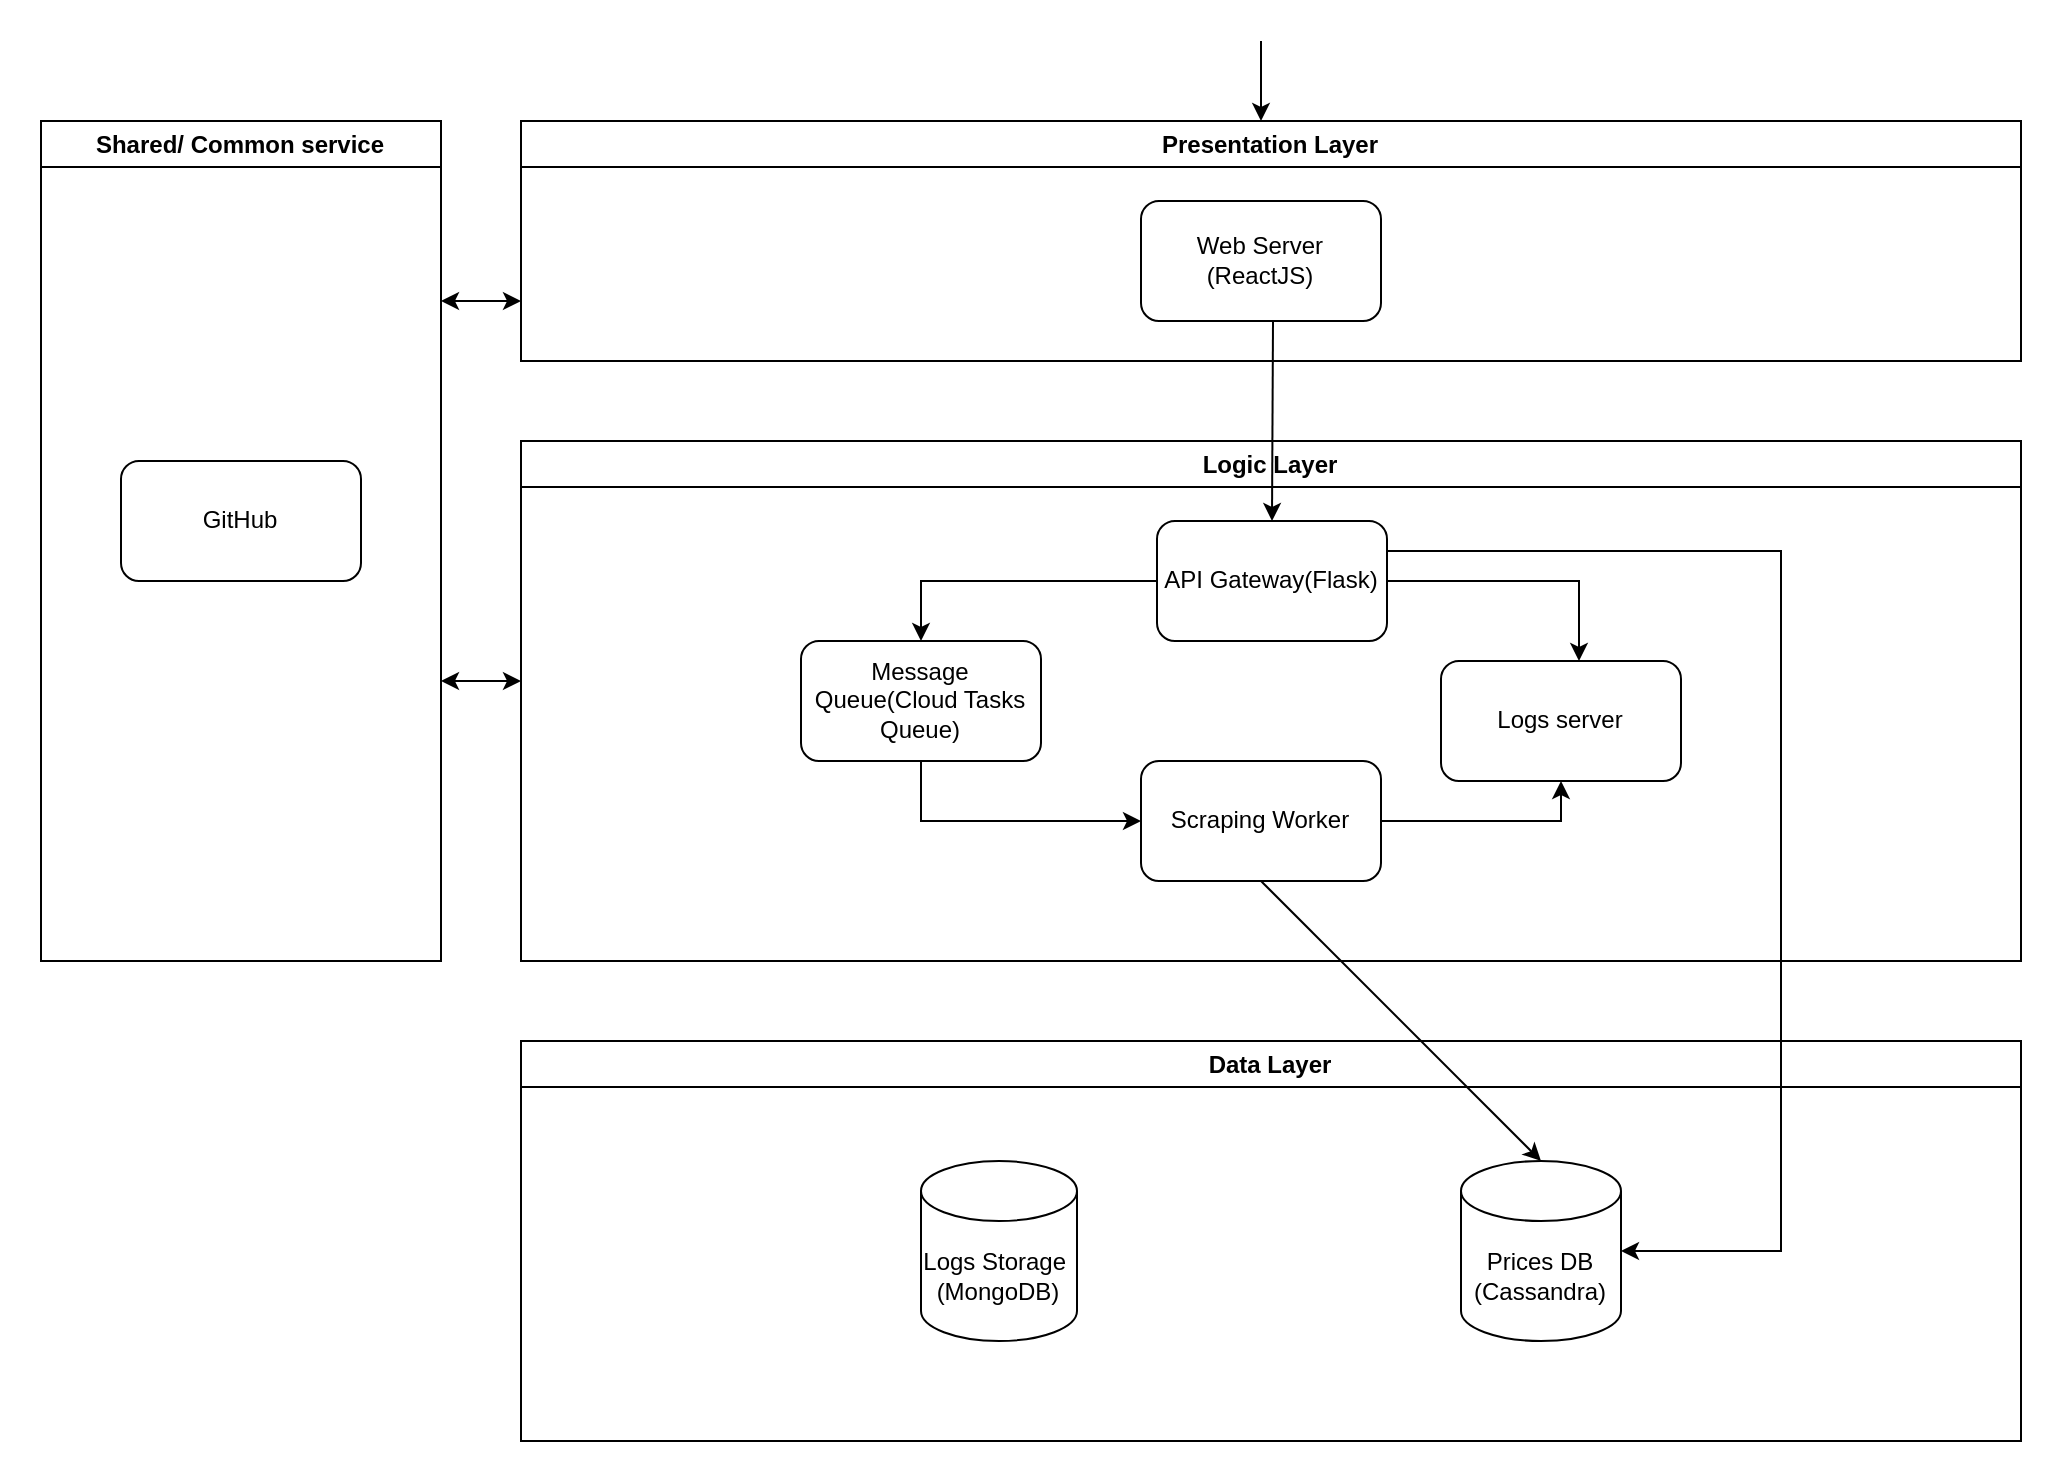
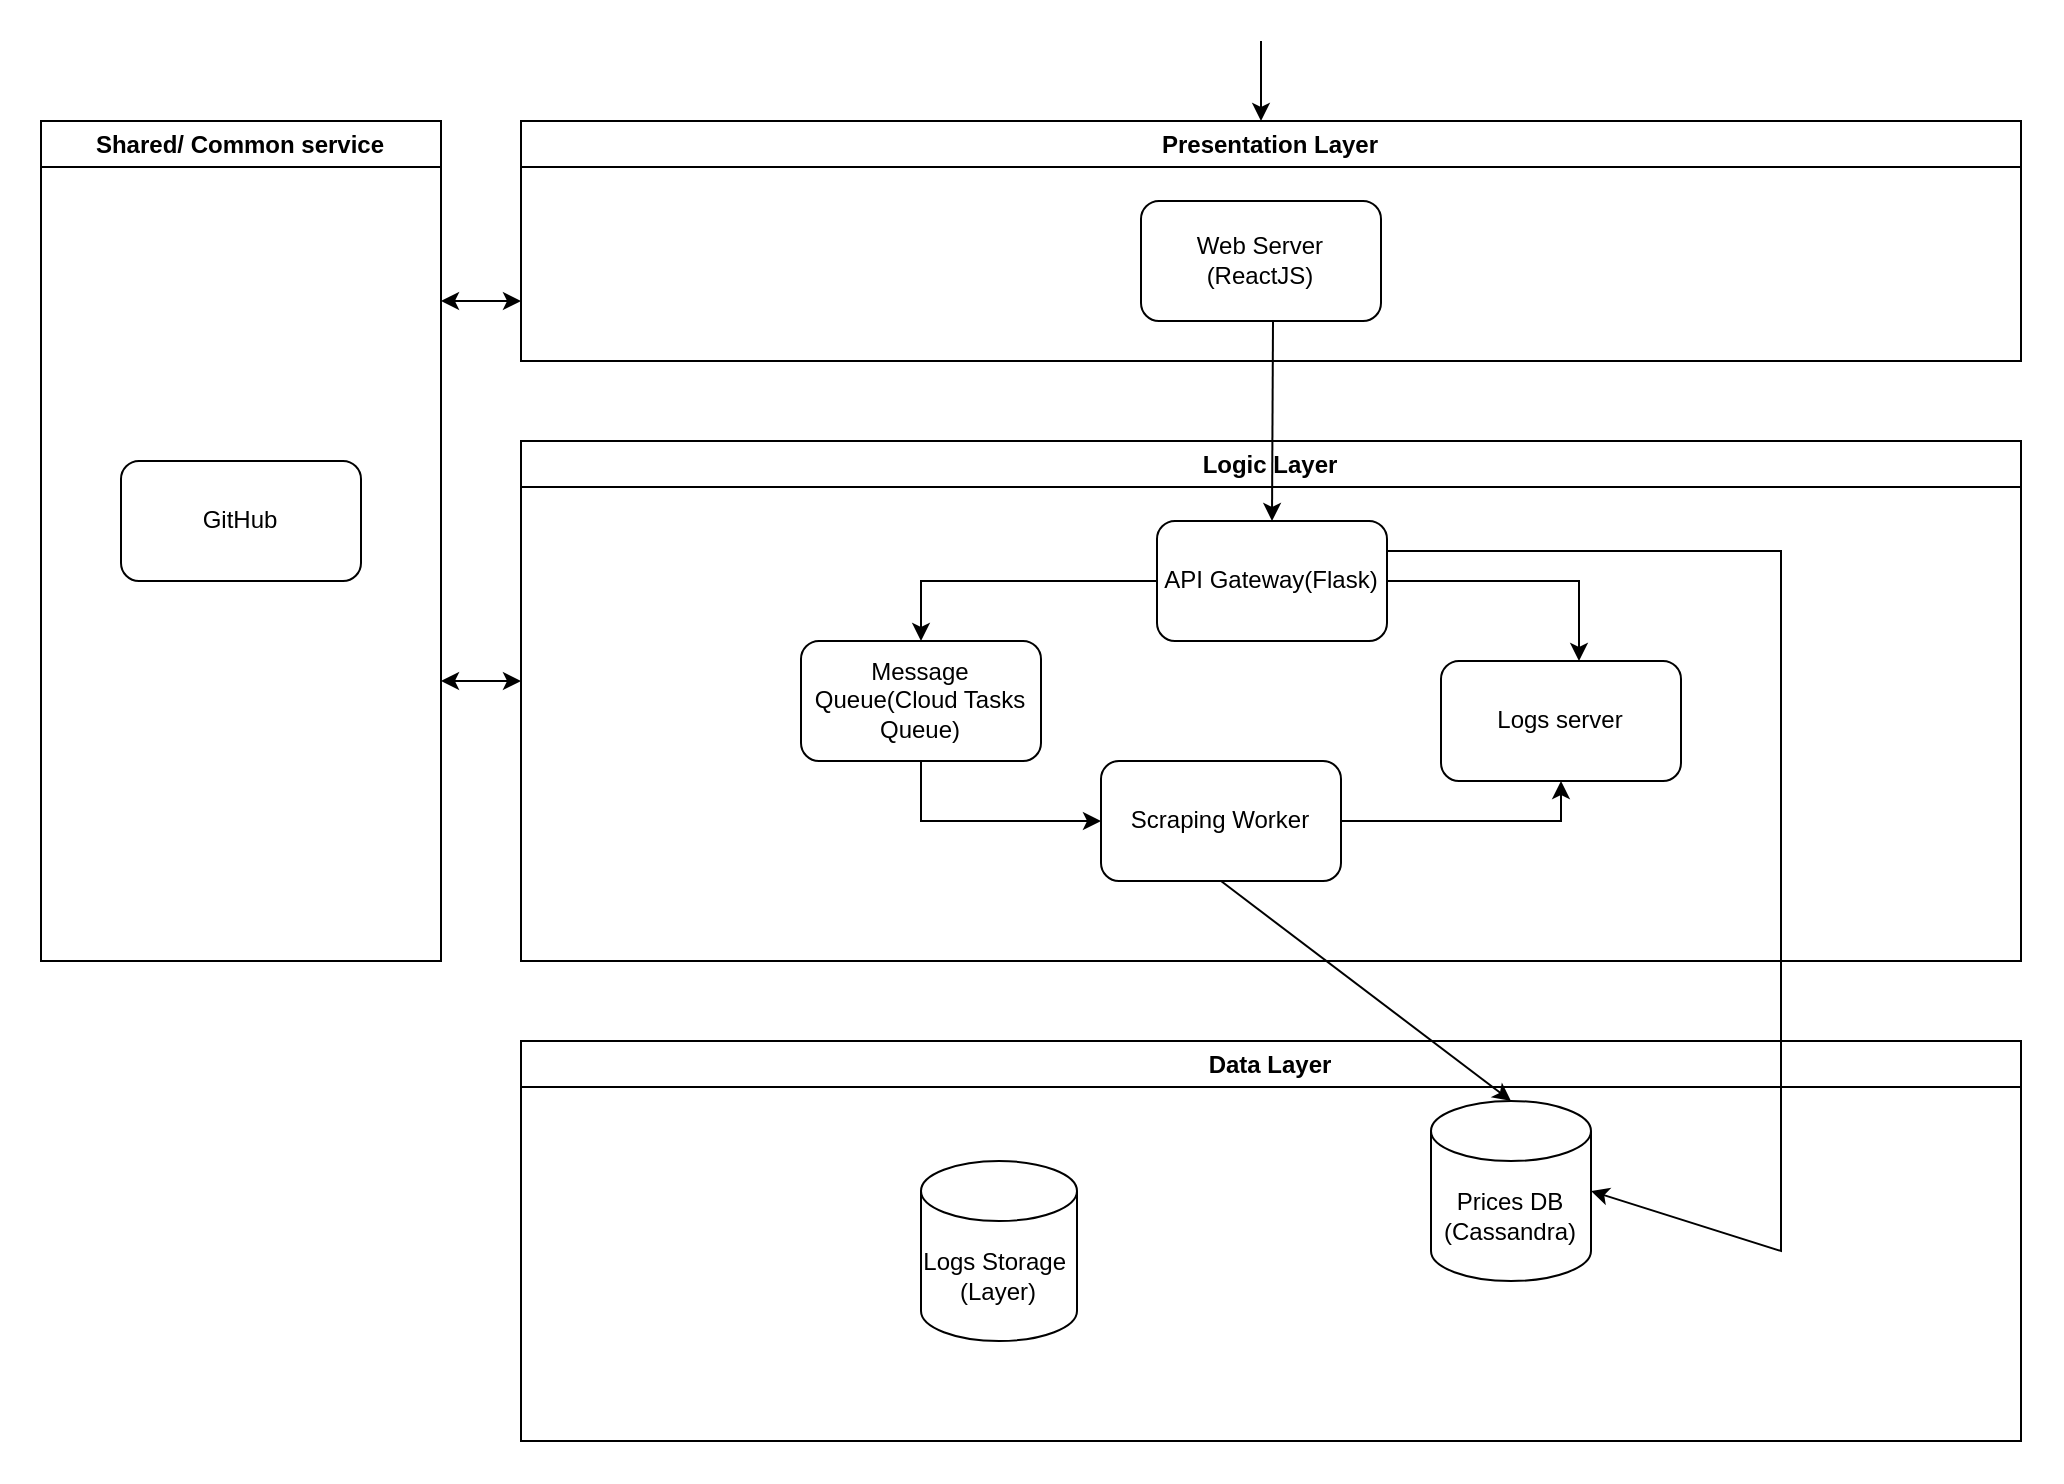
(1261, 821) -> (1221, 821)
(1541, 1251) -> (1511, 1191)
(999, 1277) -> (999, 1277)
